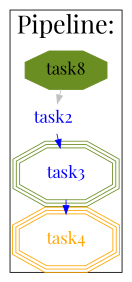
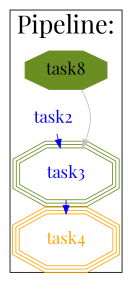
(60, 92) -> (90, 114)
